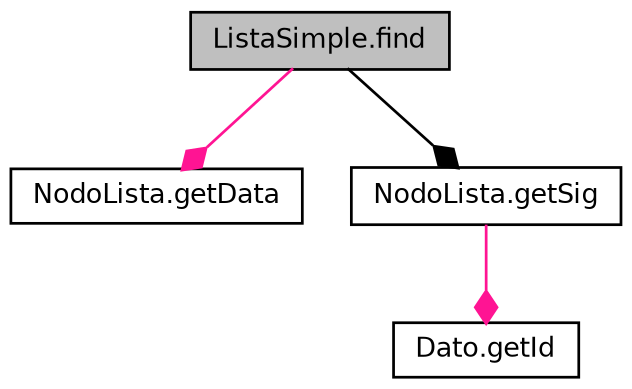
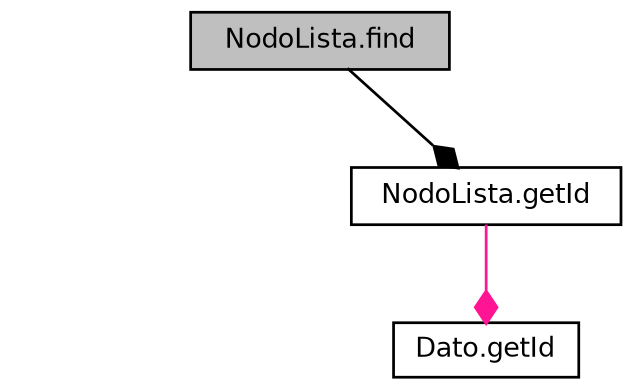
(320, 41) -> (320, 41)
(157, 196) -> none
(486, 196) -> (486, 196)
